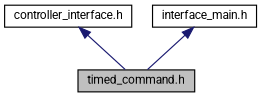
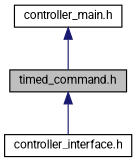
(205, 16) -> (68, 16)
(106, 52) -> (68, 119)
